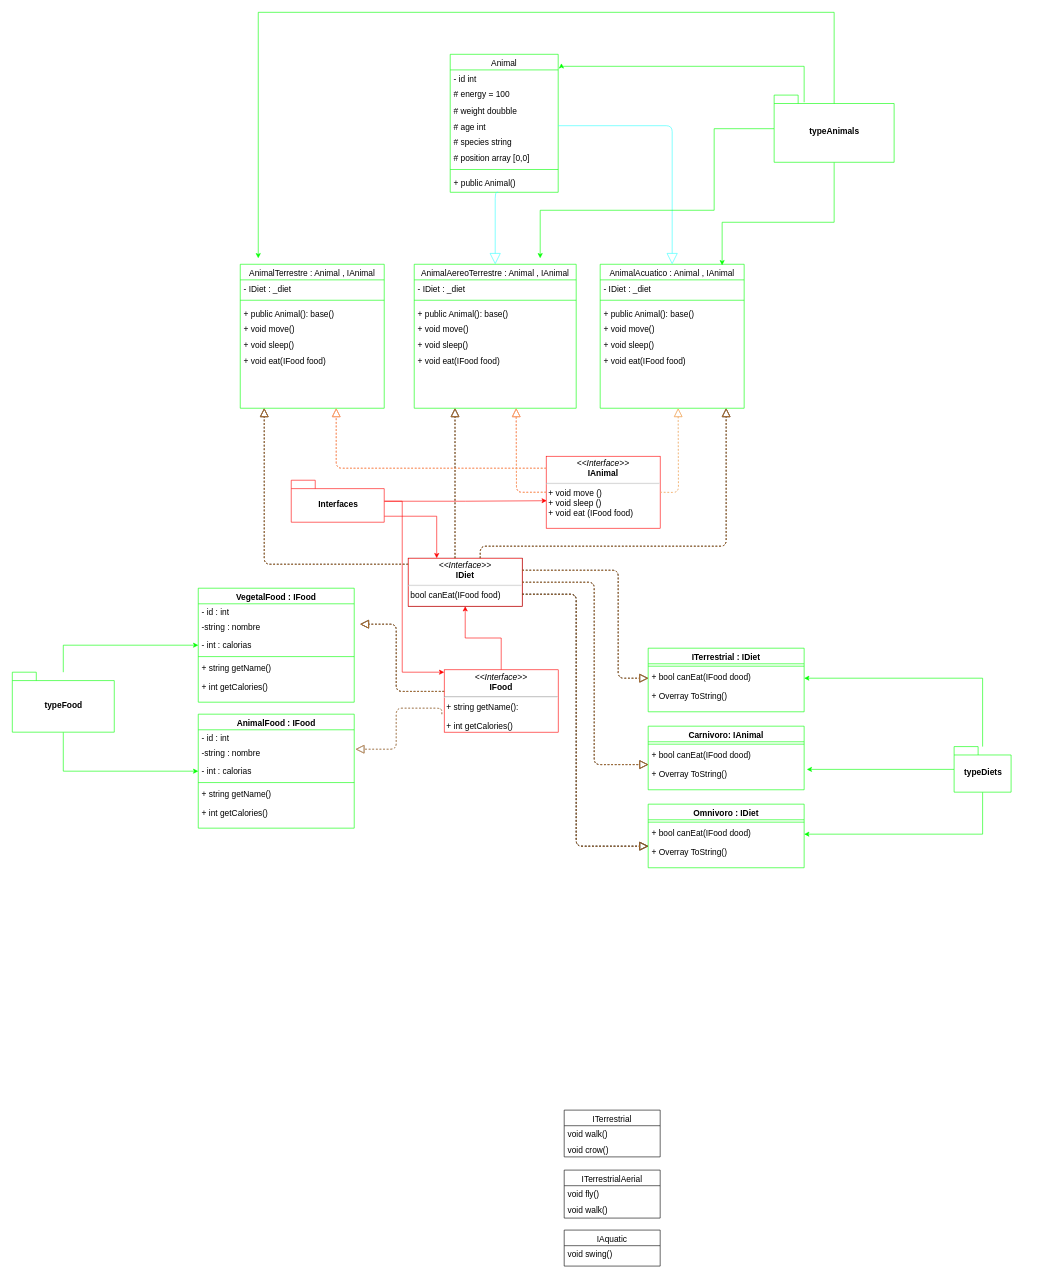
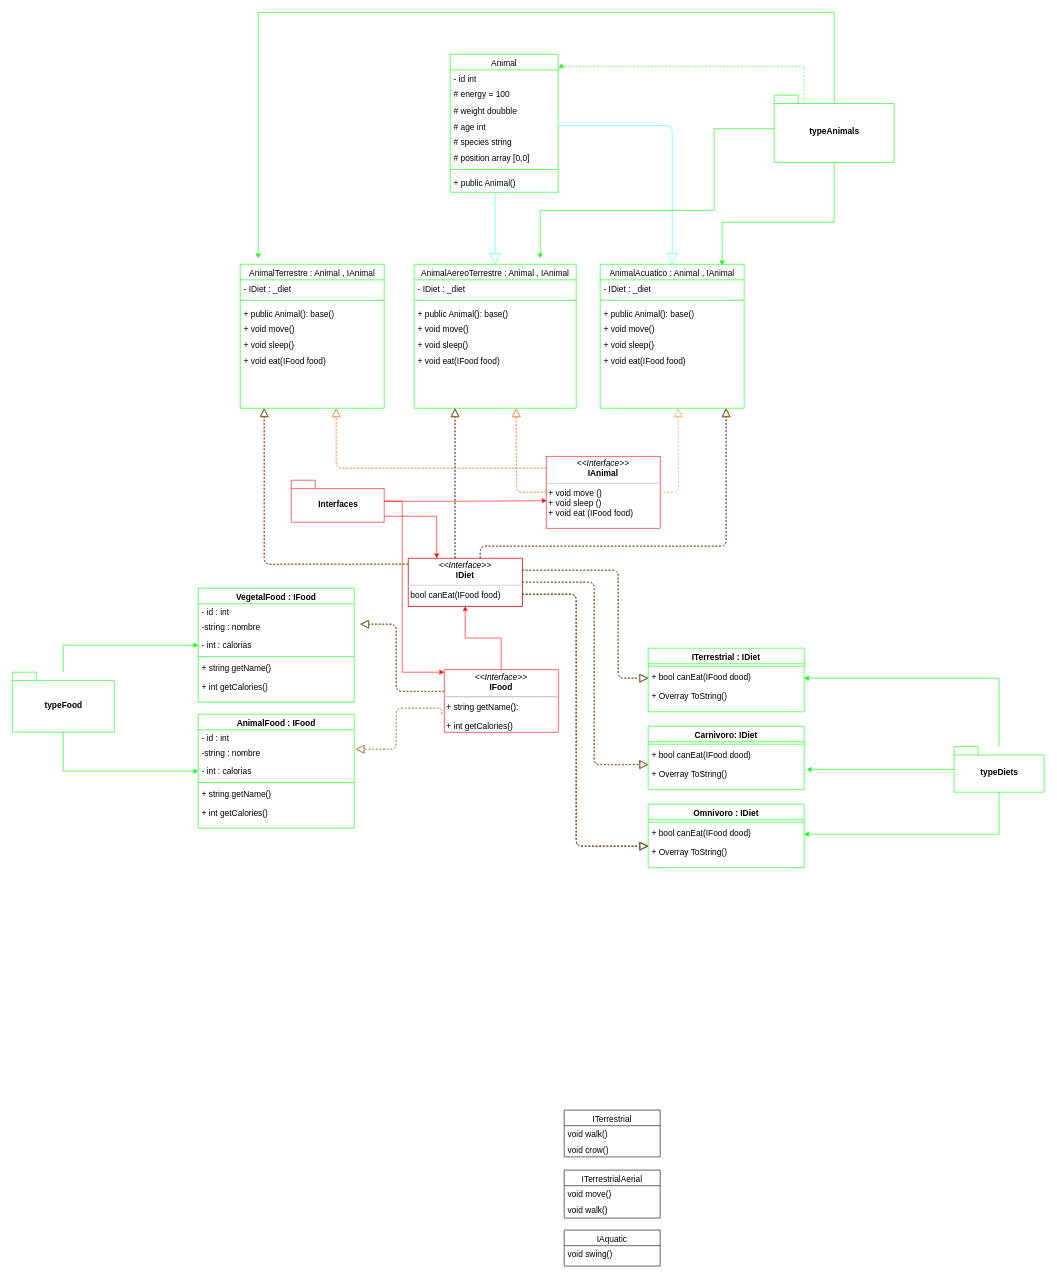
(700, 66) -> (700, 66)
(726, 735) -> (726, 735)
(983, 770) -> (999, 770)
(588, 1195) -> (591, 1195)
